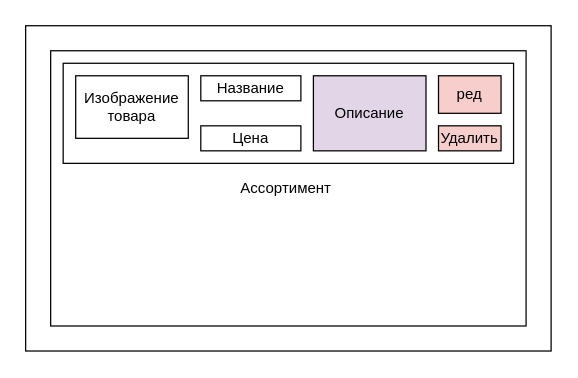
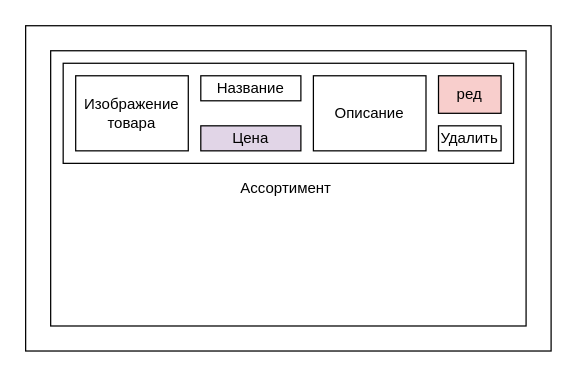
(132, 107) -> (132, 113)
(369, 113) -> (369, 113)
(251, 138) -> (251, 138)
(469, 138) -> (469, 138)
